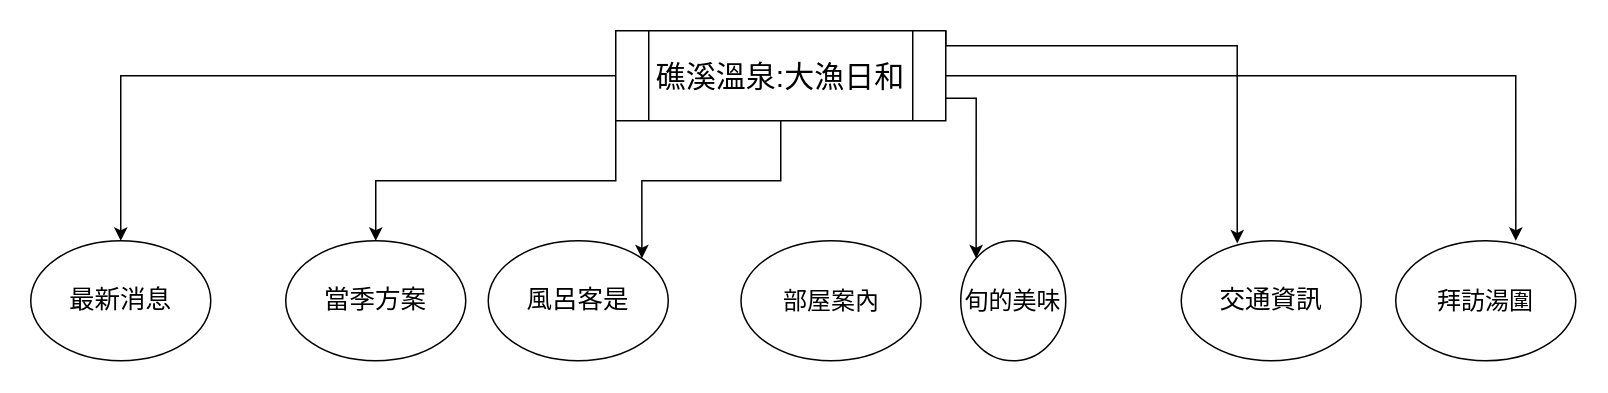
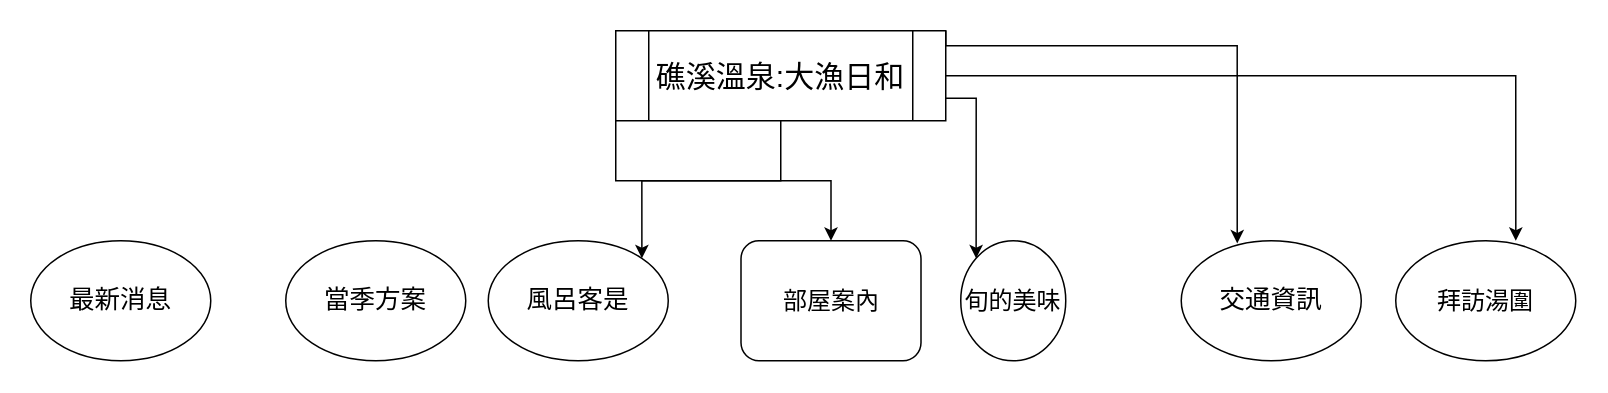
(291, 76) -> none
(473, 181) -> (831, 181)
(831, 301) -> (831, 301)
